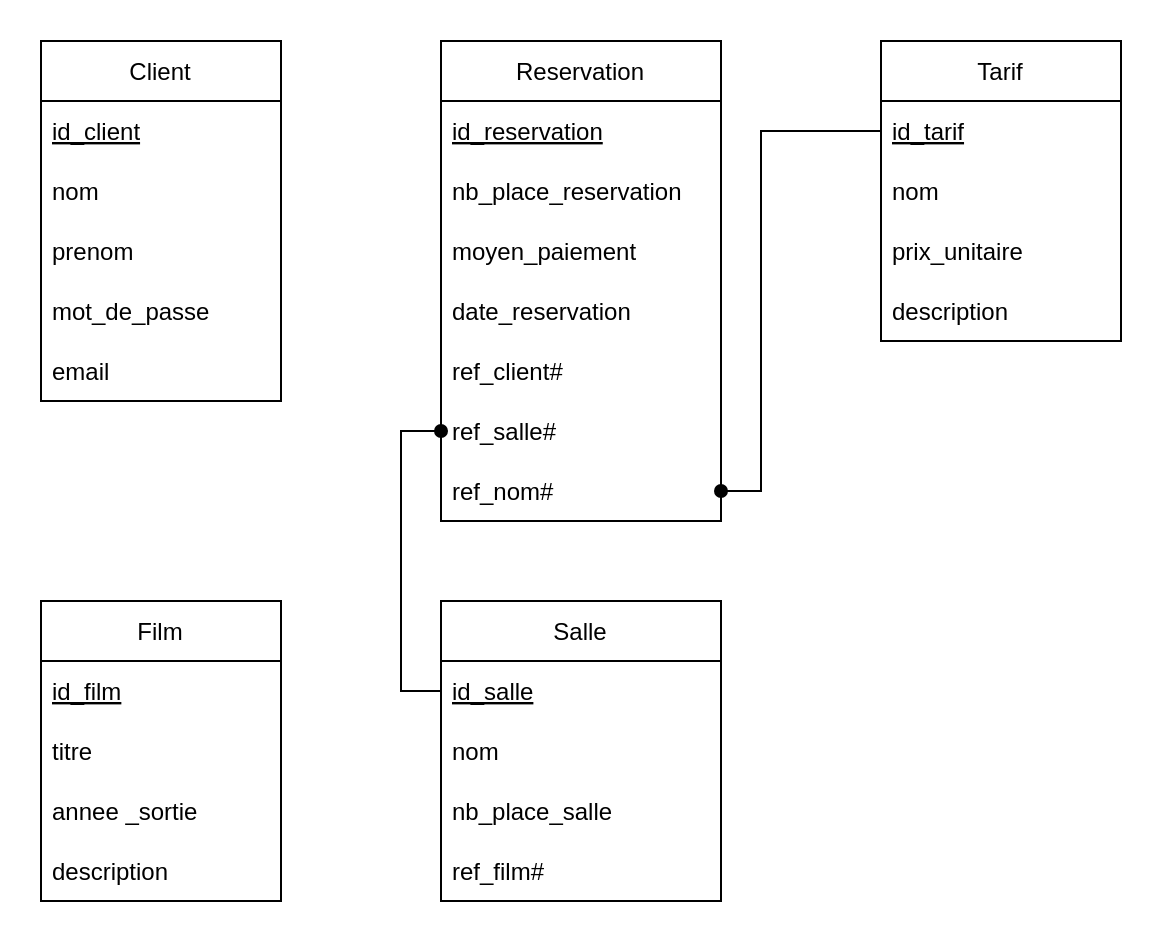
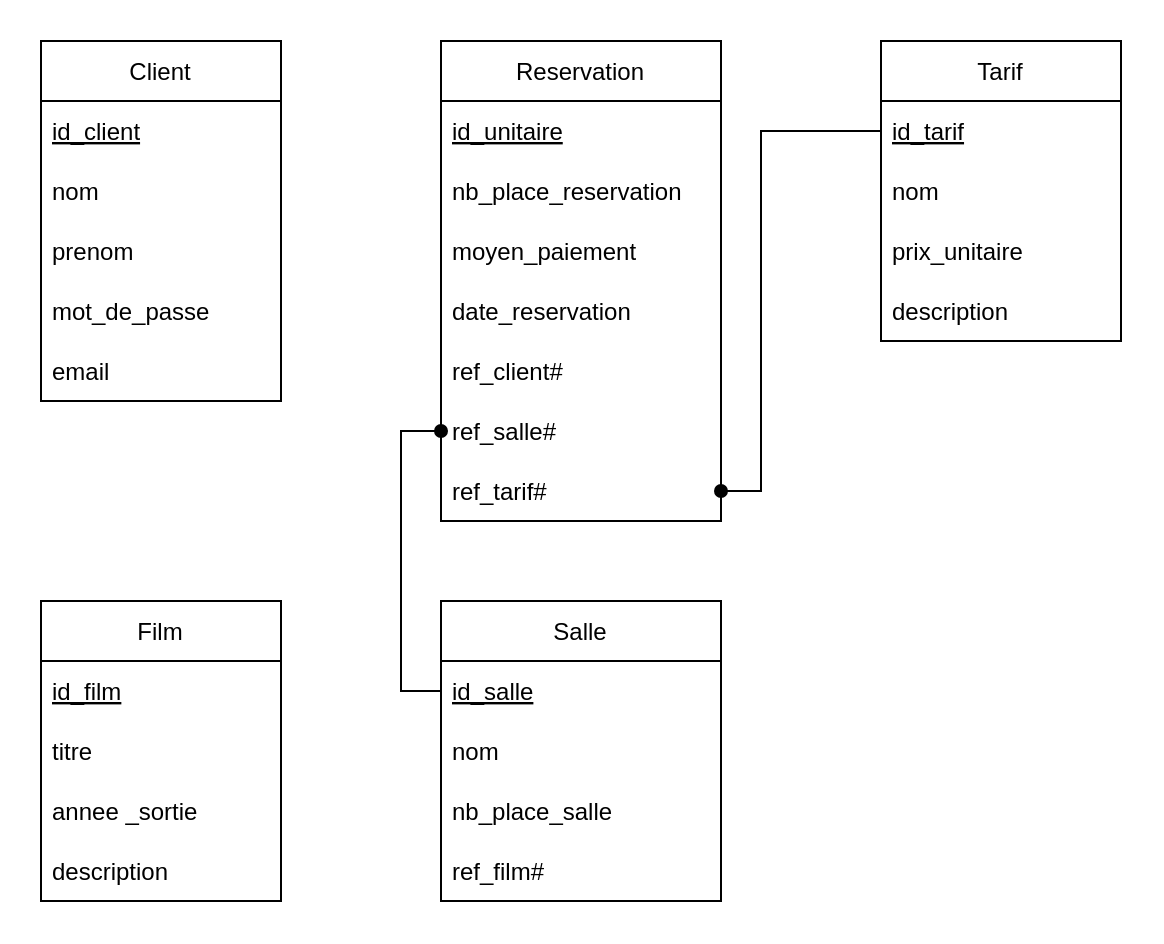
(540, 132) -> (517, 132)
(506, 492) -> (516, 492)
